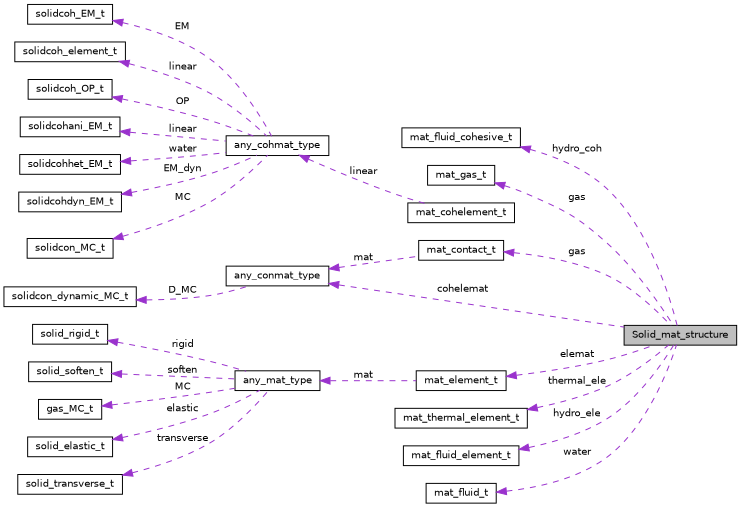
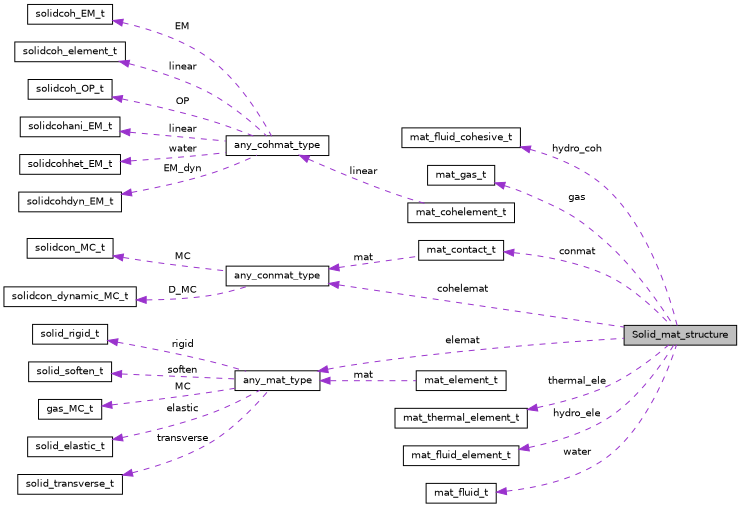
(202, 207) -> (175, 265)
(576, 252) -> (576, 252)
(587, 364) -> (476, 350)
